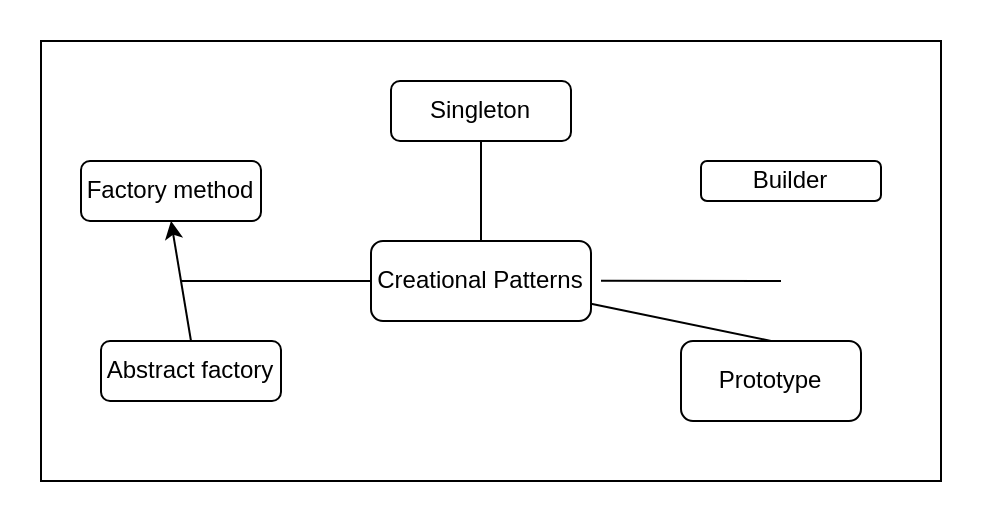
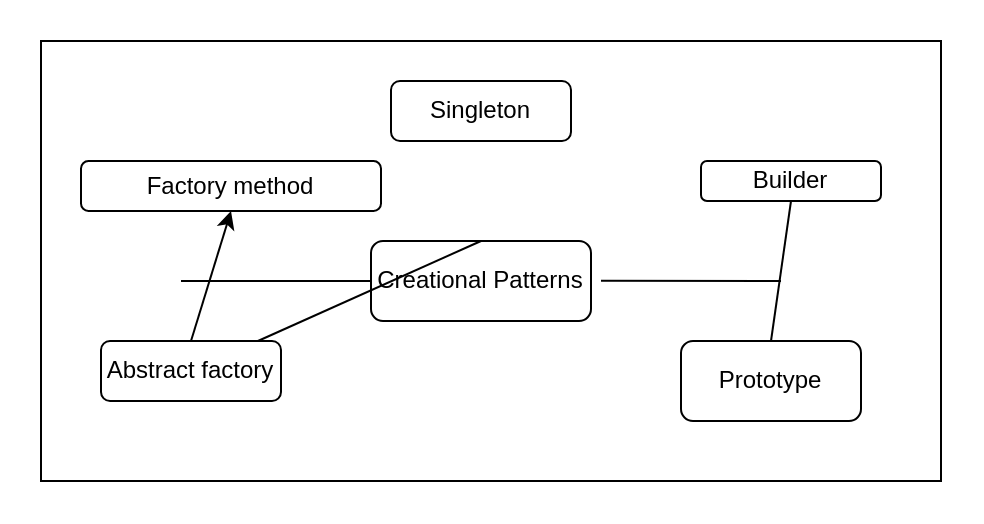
(171, 191) -> (231, 186)
(481, 191) -> (369, 291)
(681, 322) -> (781, 271)
